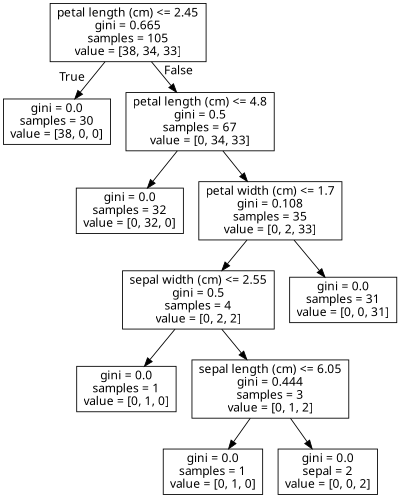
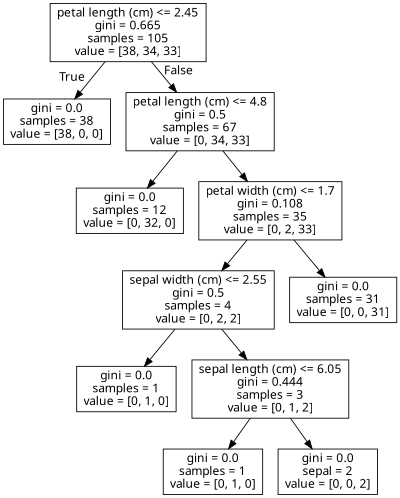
(57, 122) -> (57, 122)
(130, 211) -> (130, 211)
